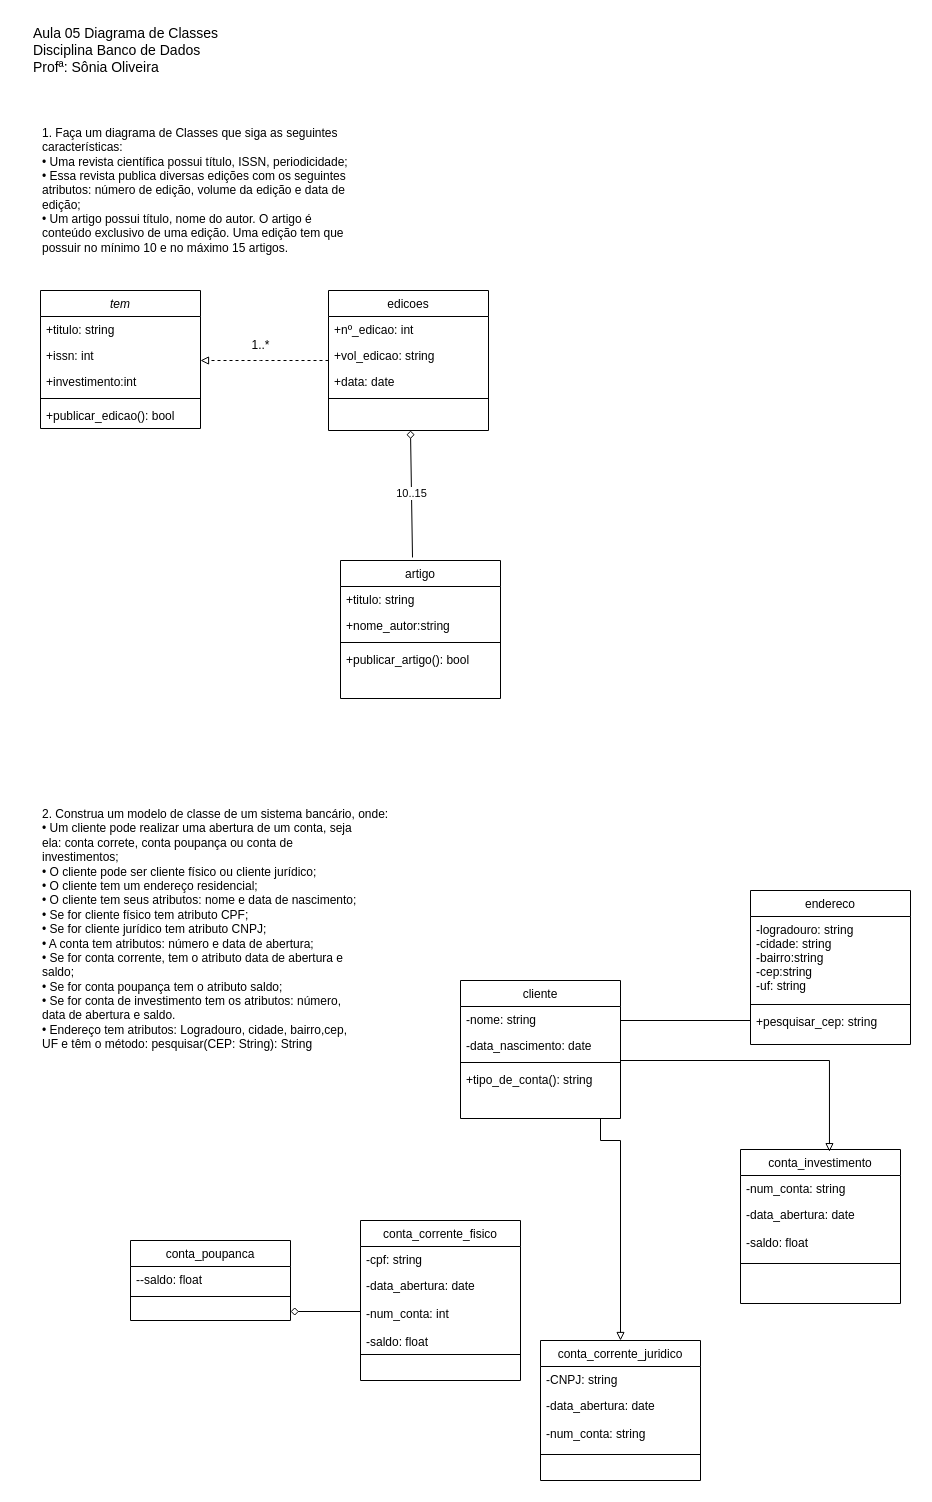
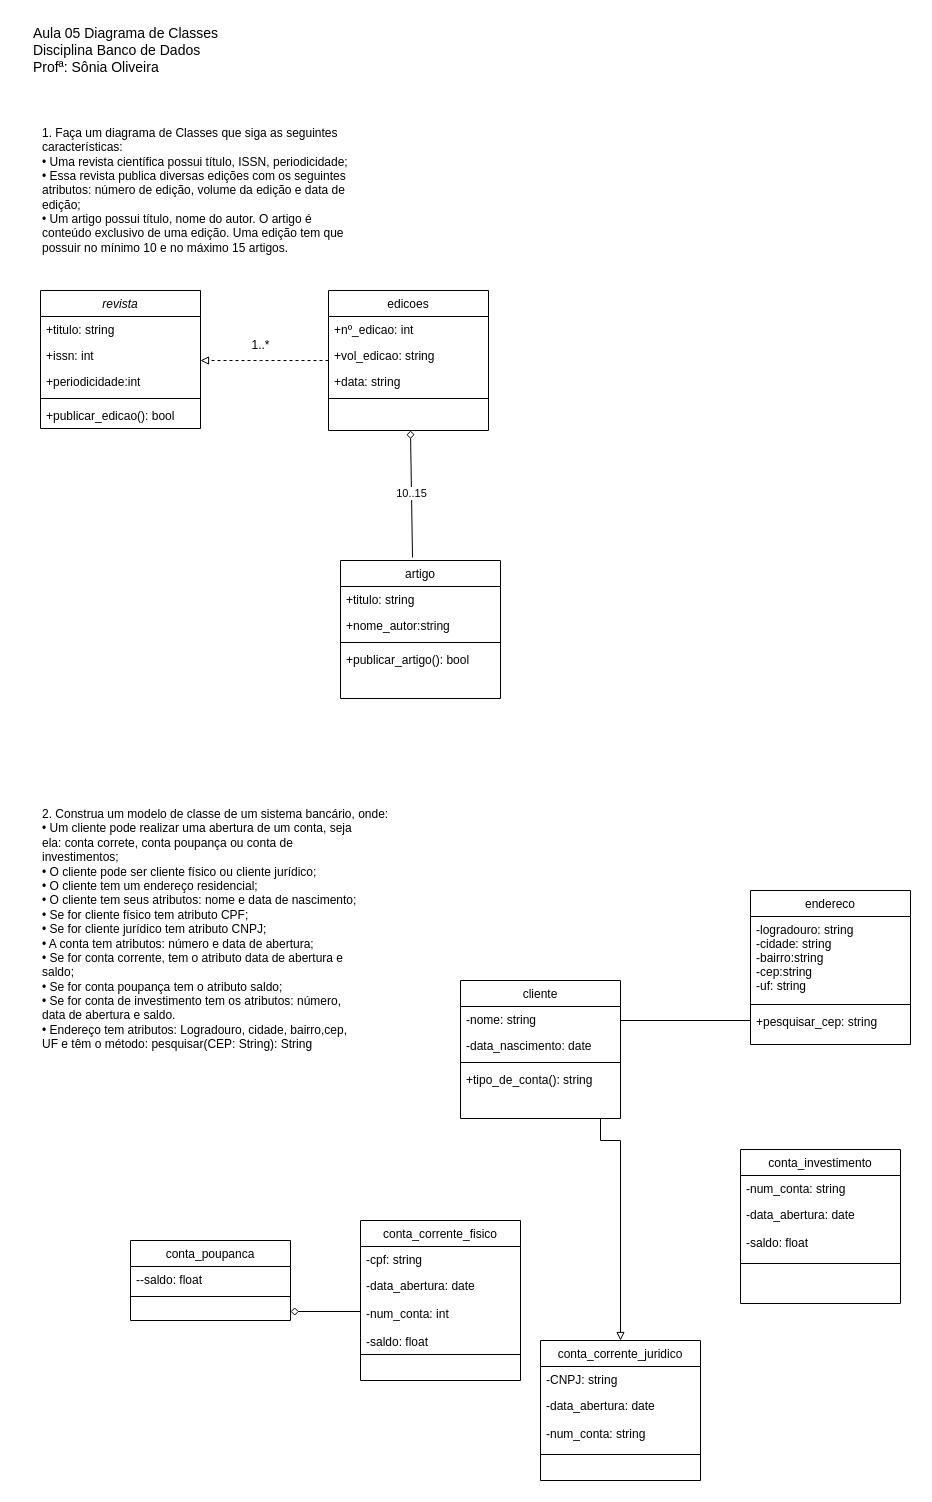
(120, 304) -> (120, 304)
(97, 382) -> (99, 382)
(368, 382) -> (373, 382)
(767, 1061) -> none
